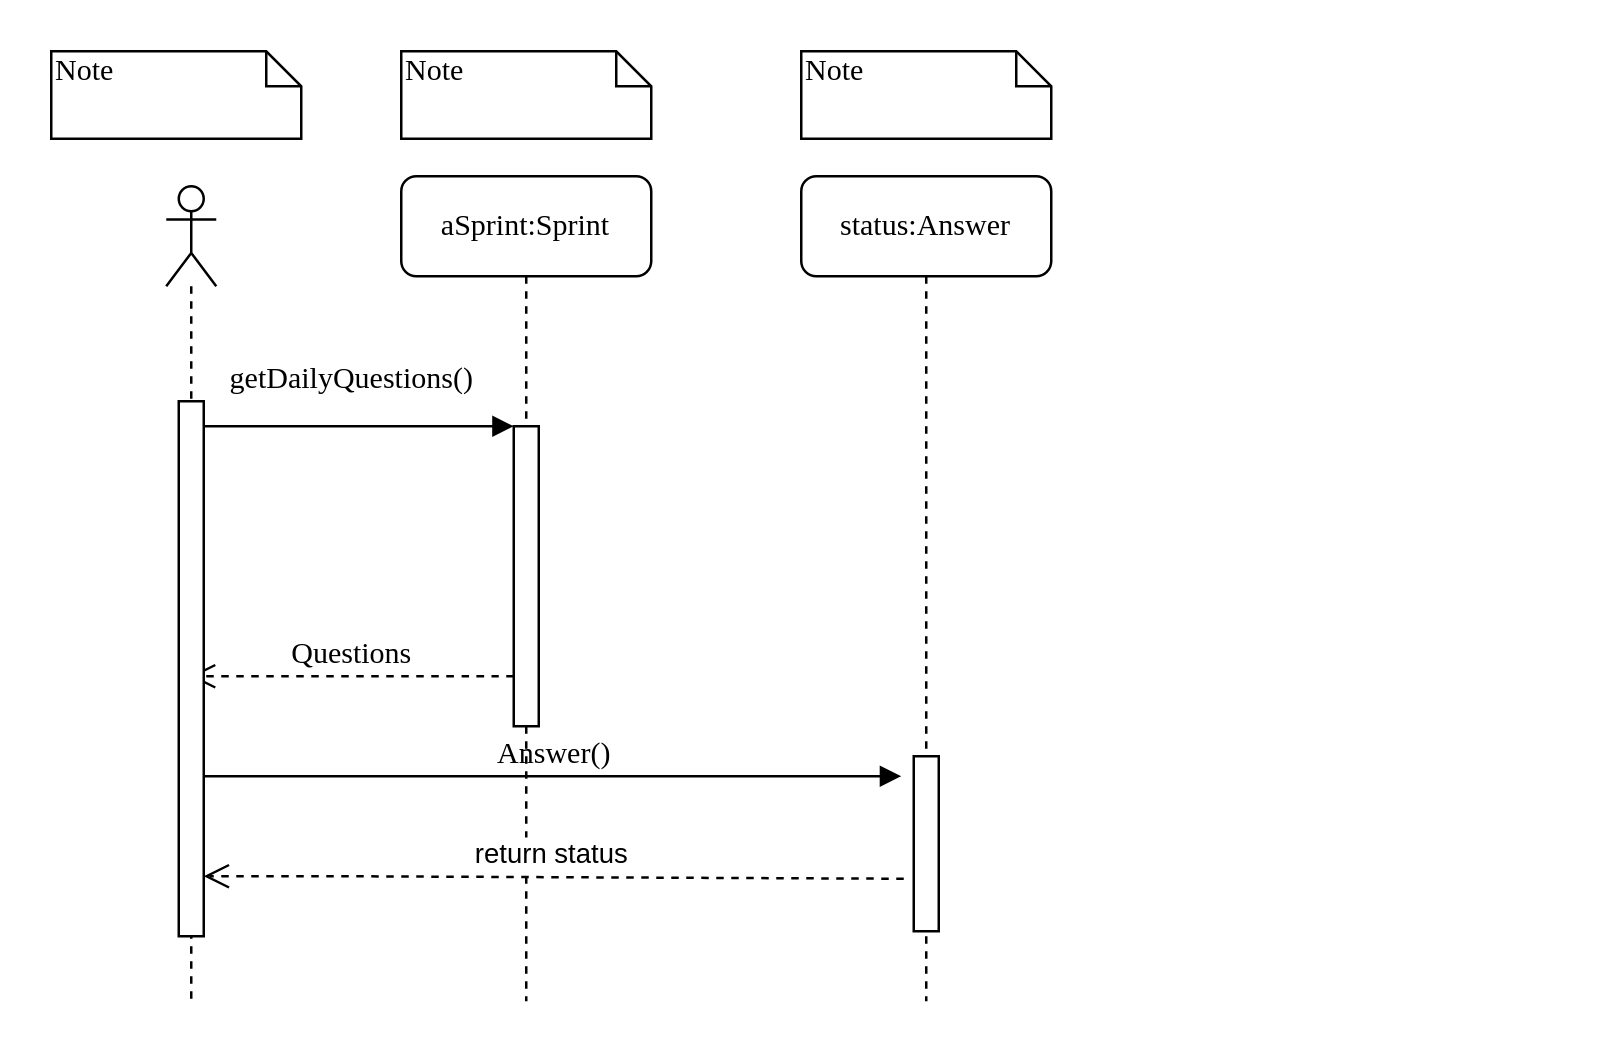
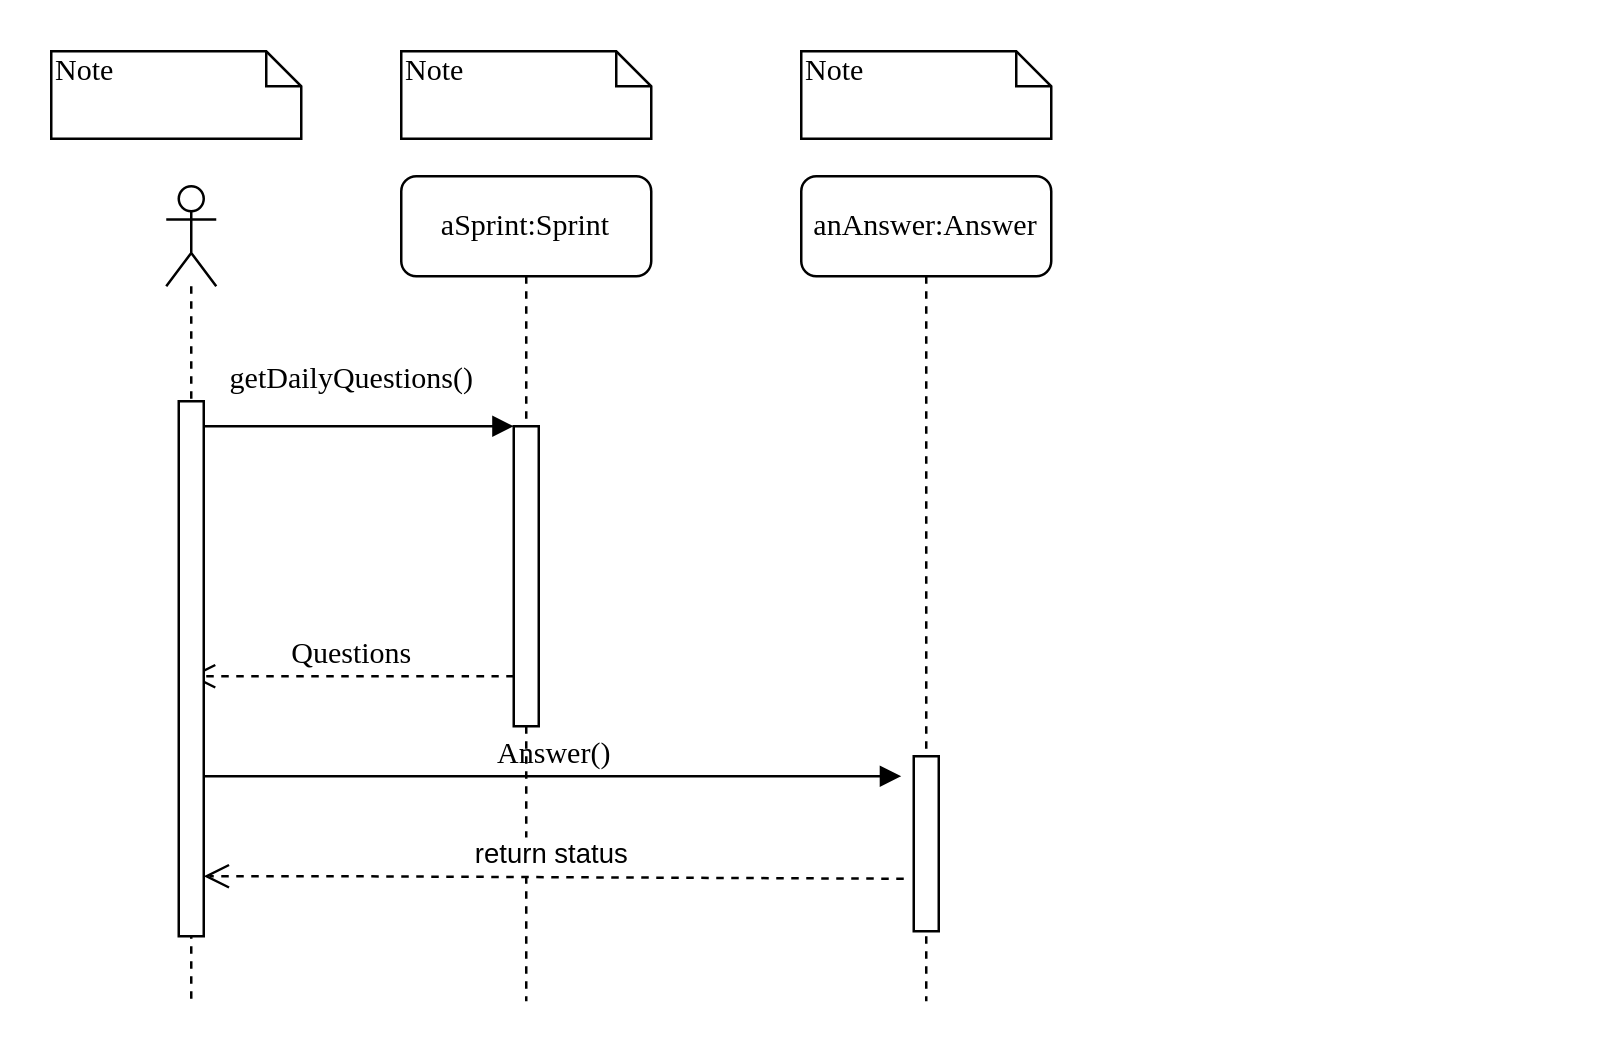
(926, 226) -> (926, 226)
